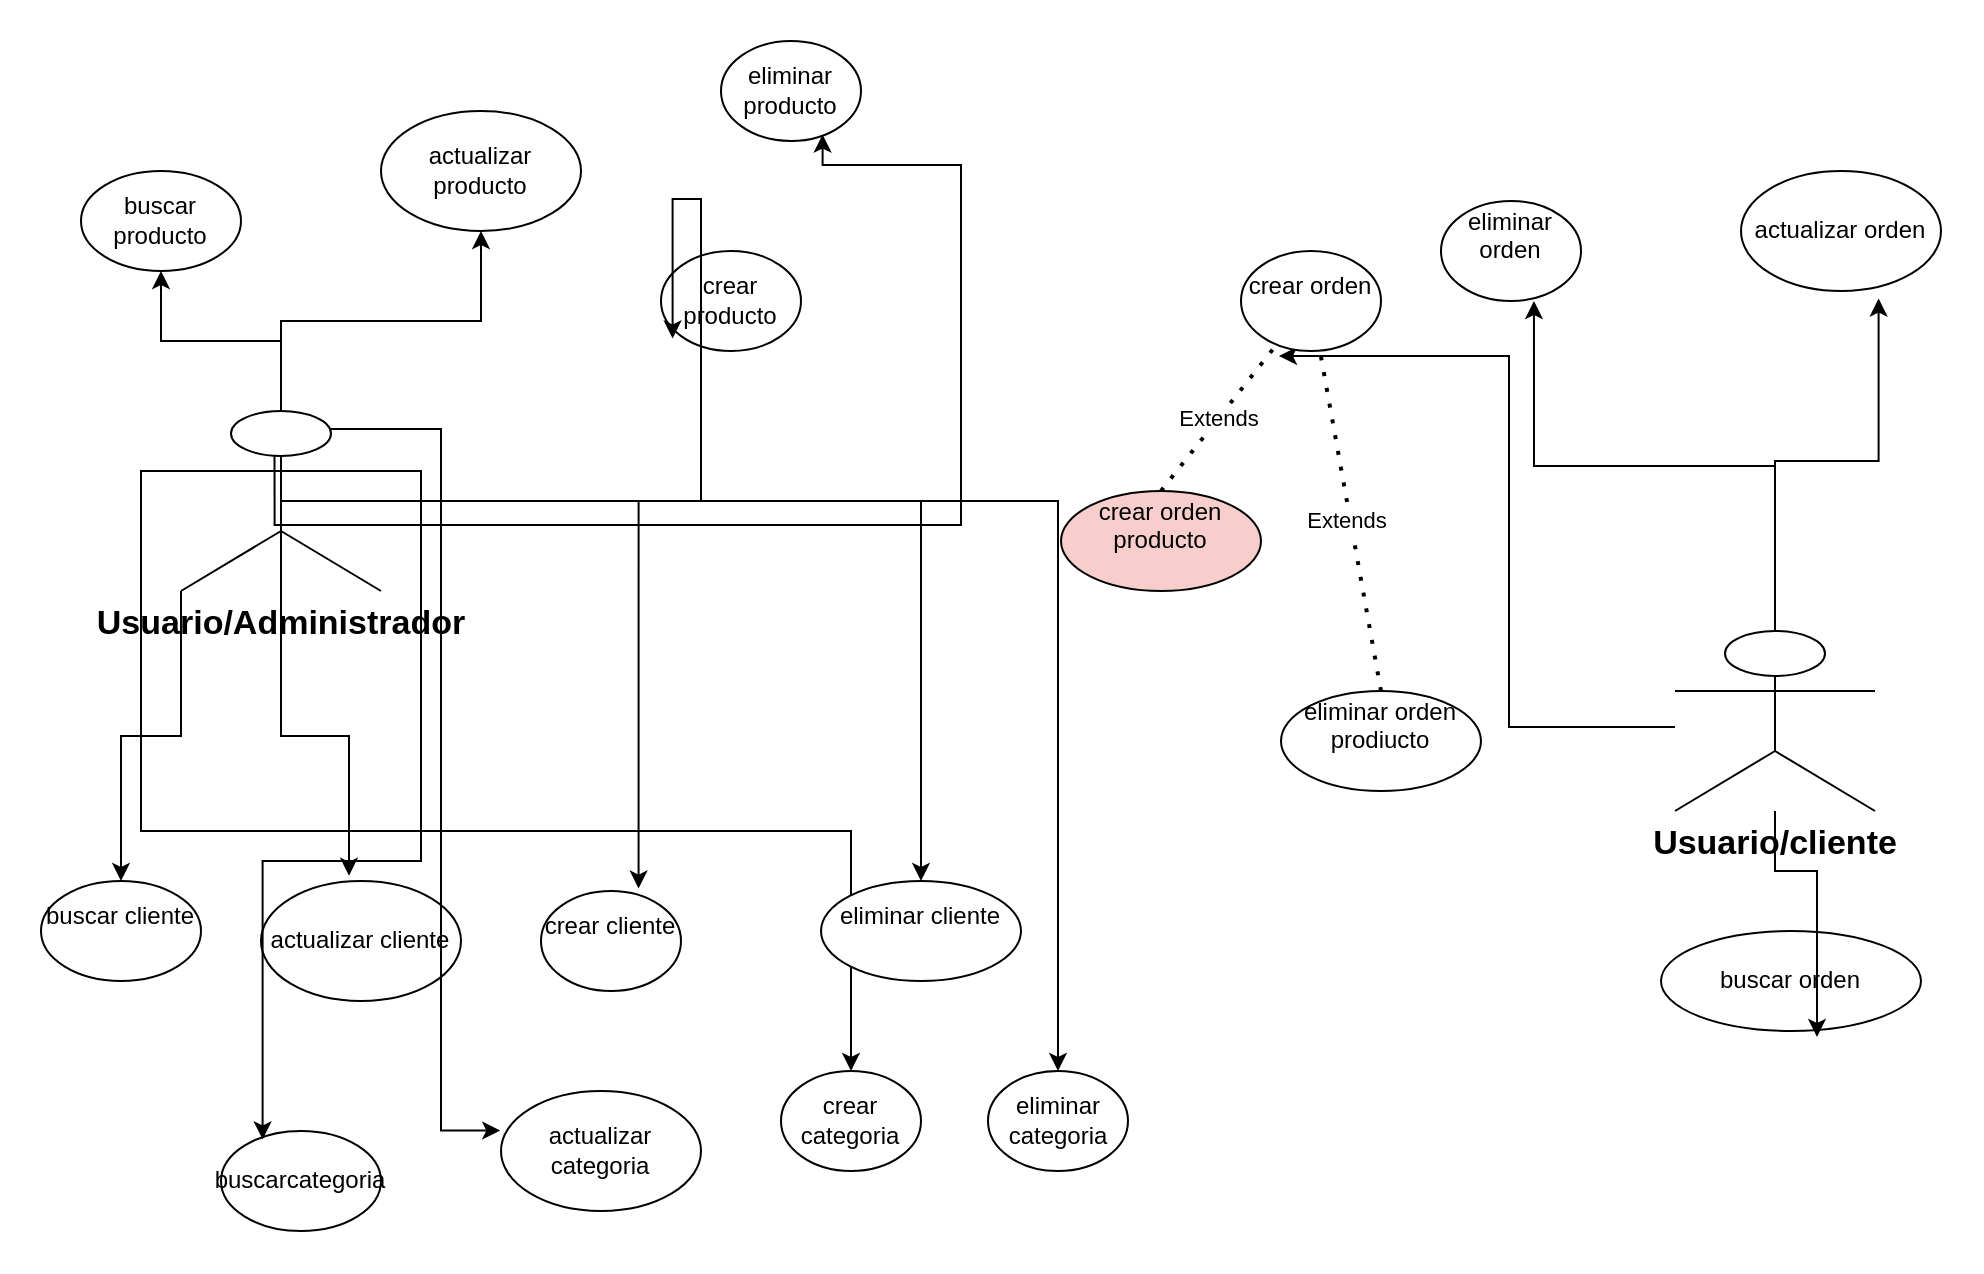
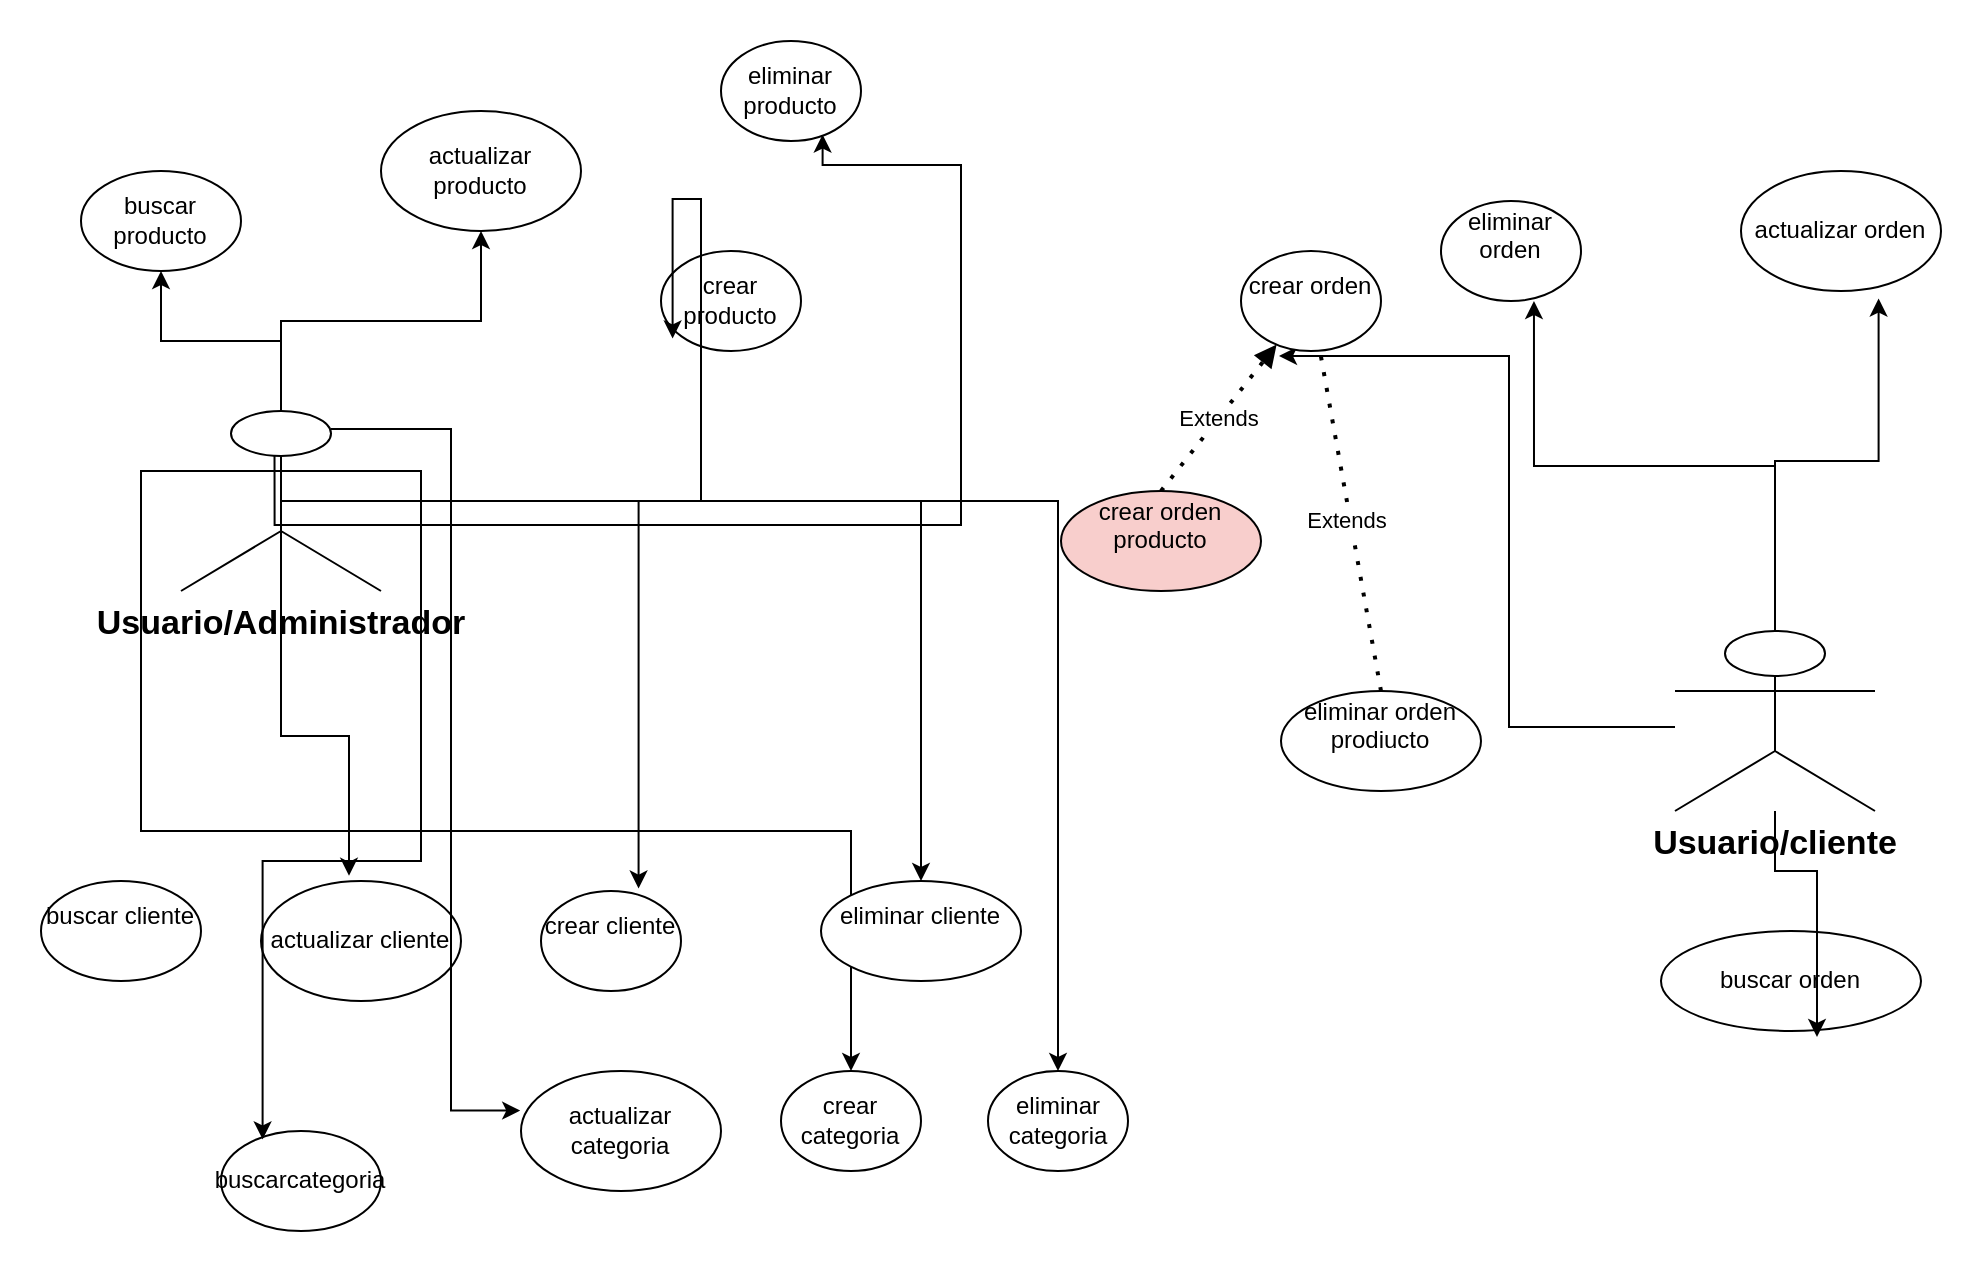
(1269, 355) -> (1263, 362)
(156, 736) -> none
(601, 1151) -> (621, 1131)
